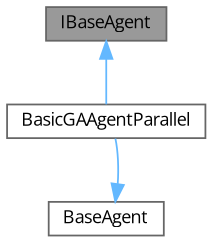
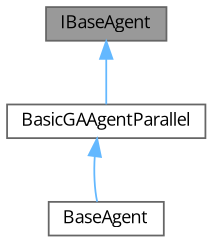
(118, 161) -> (95, 179)
